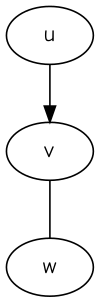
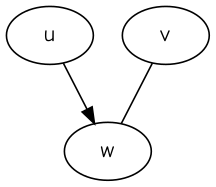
(50, 85) -> (75, 86)
